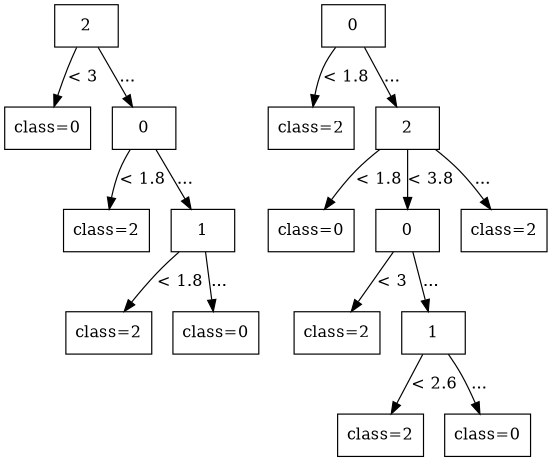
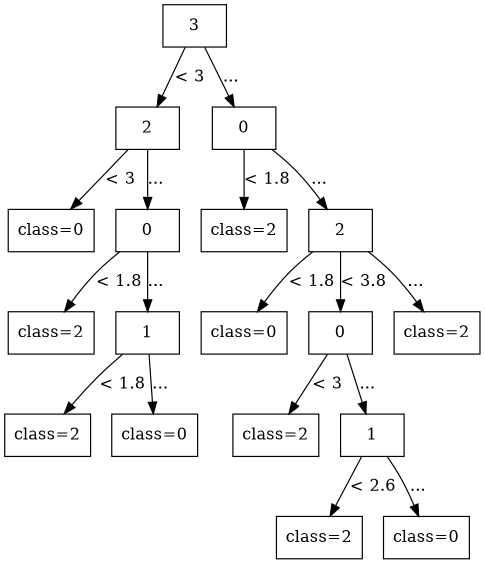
none -> (195, 26)
